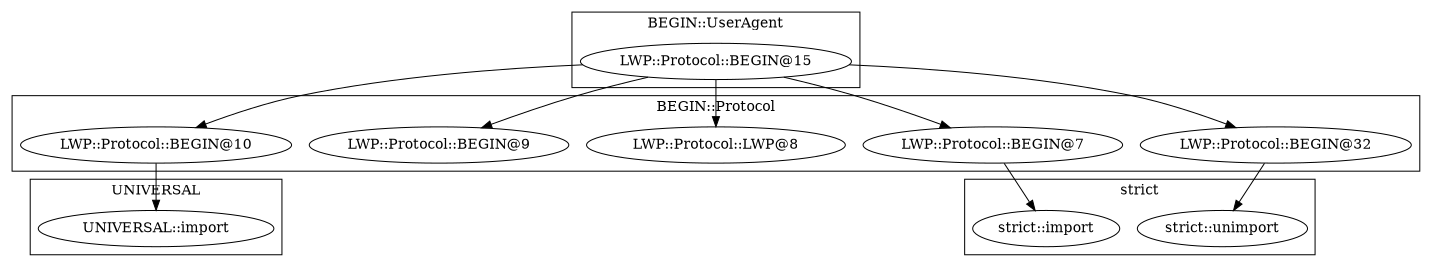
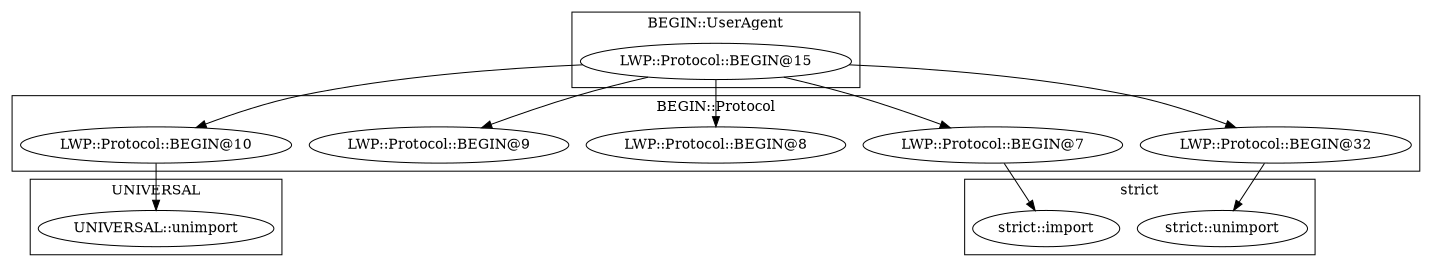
(716, 145) -> (716, 145)
(156, 229) -> (156, 229)
